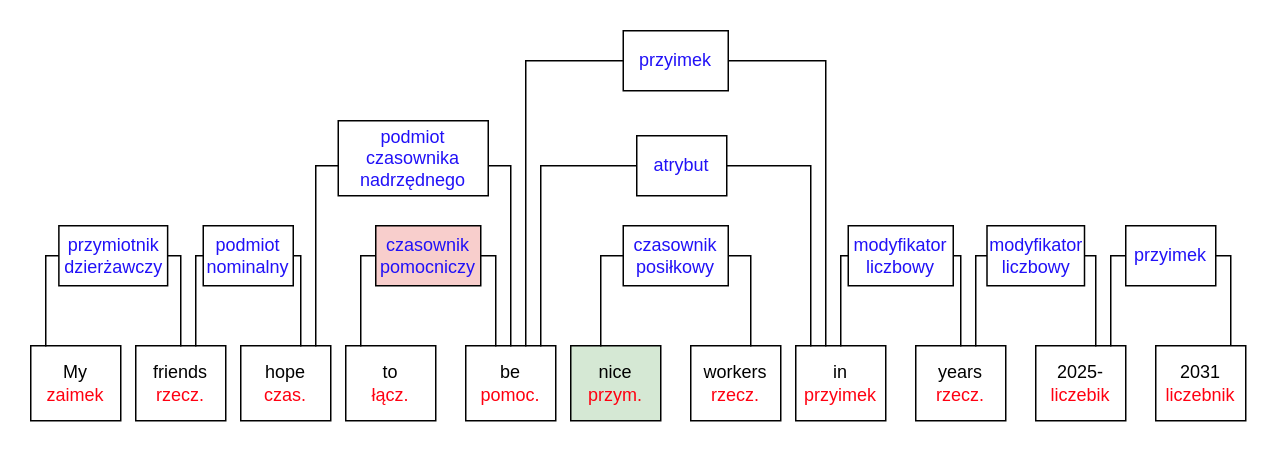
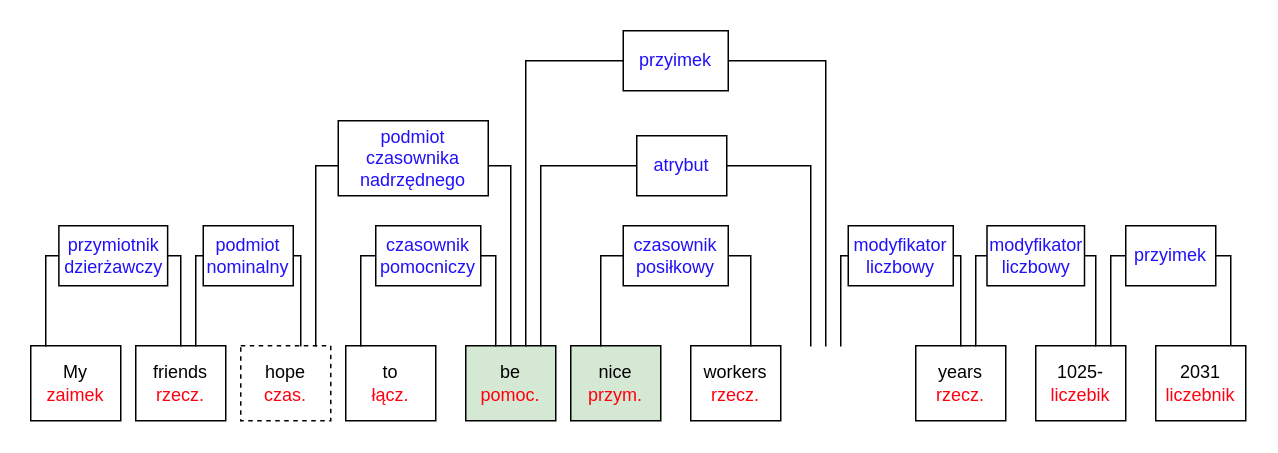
(428, 256) -> (428, 256)
(286, 383) -> (286, 383)
(511, 383) -> (511, 383)
(841, 383) -> none
(1081, 383) -> (1081, 383)
